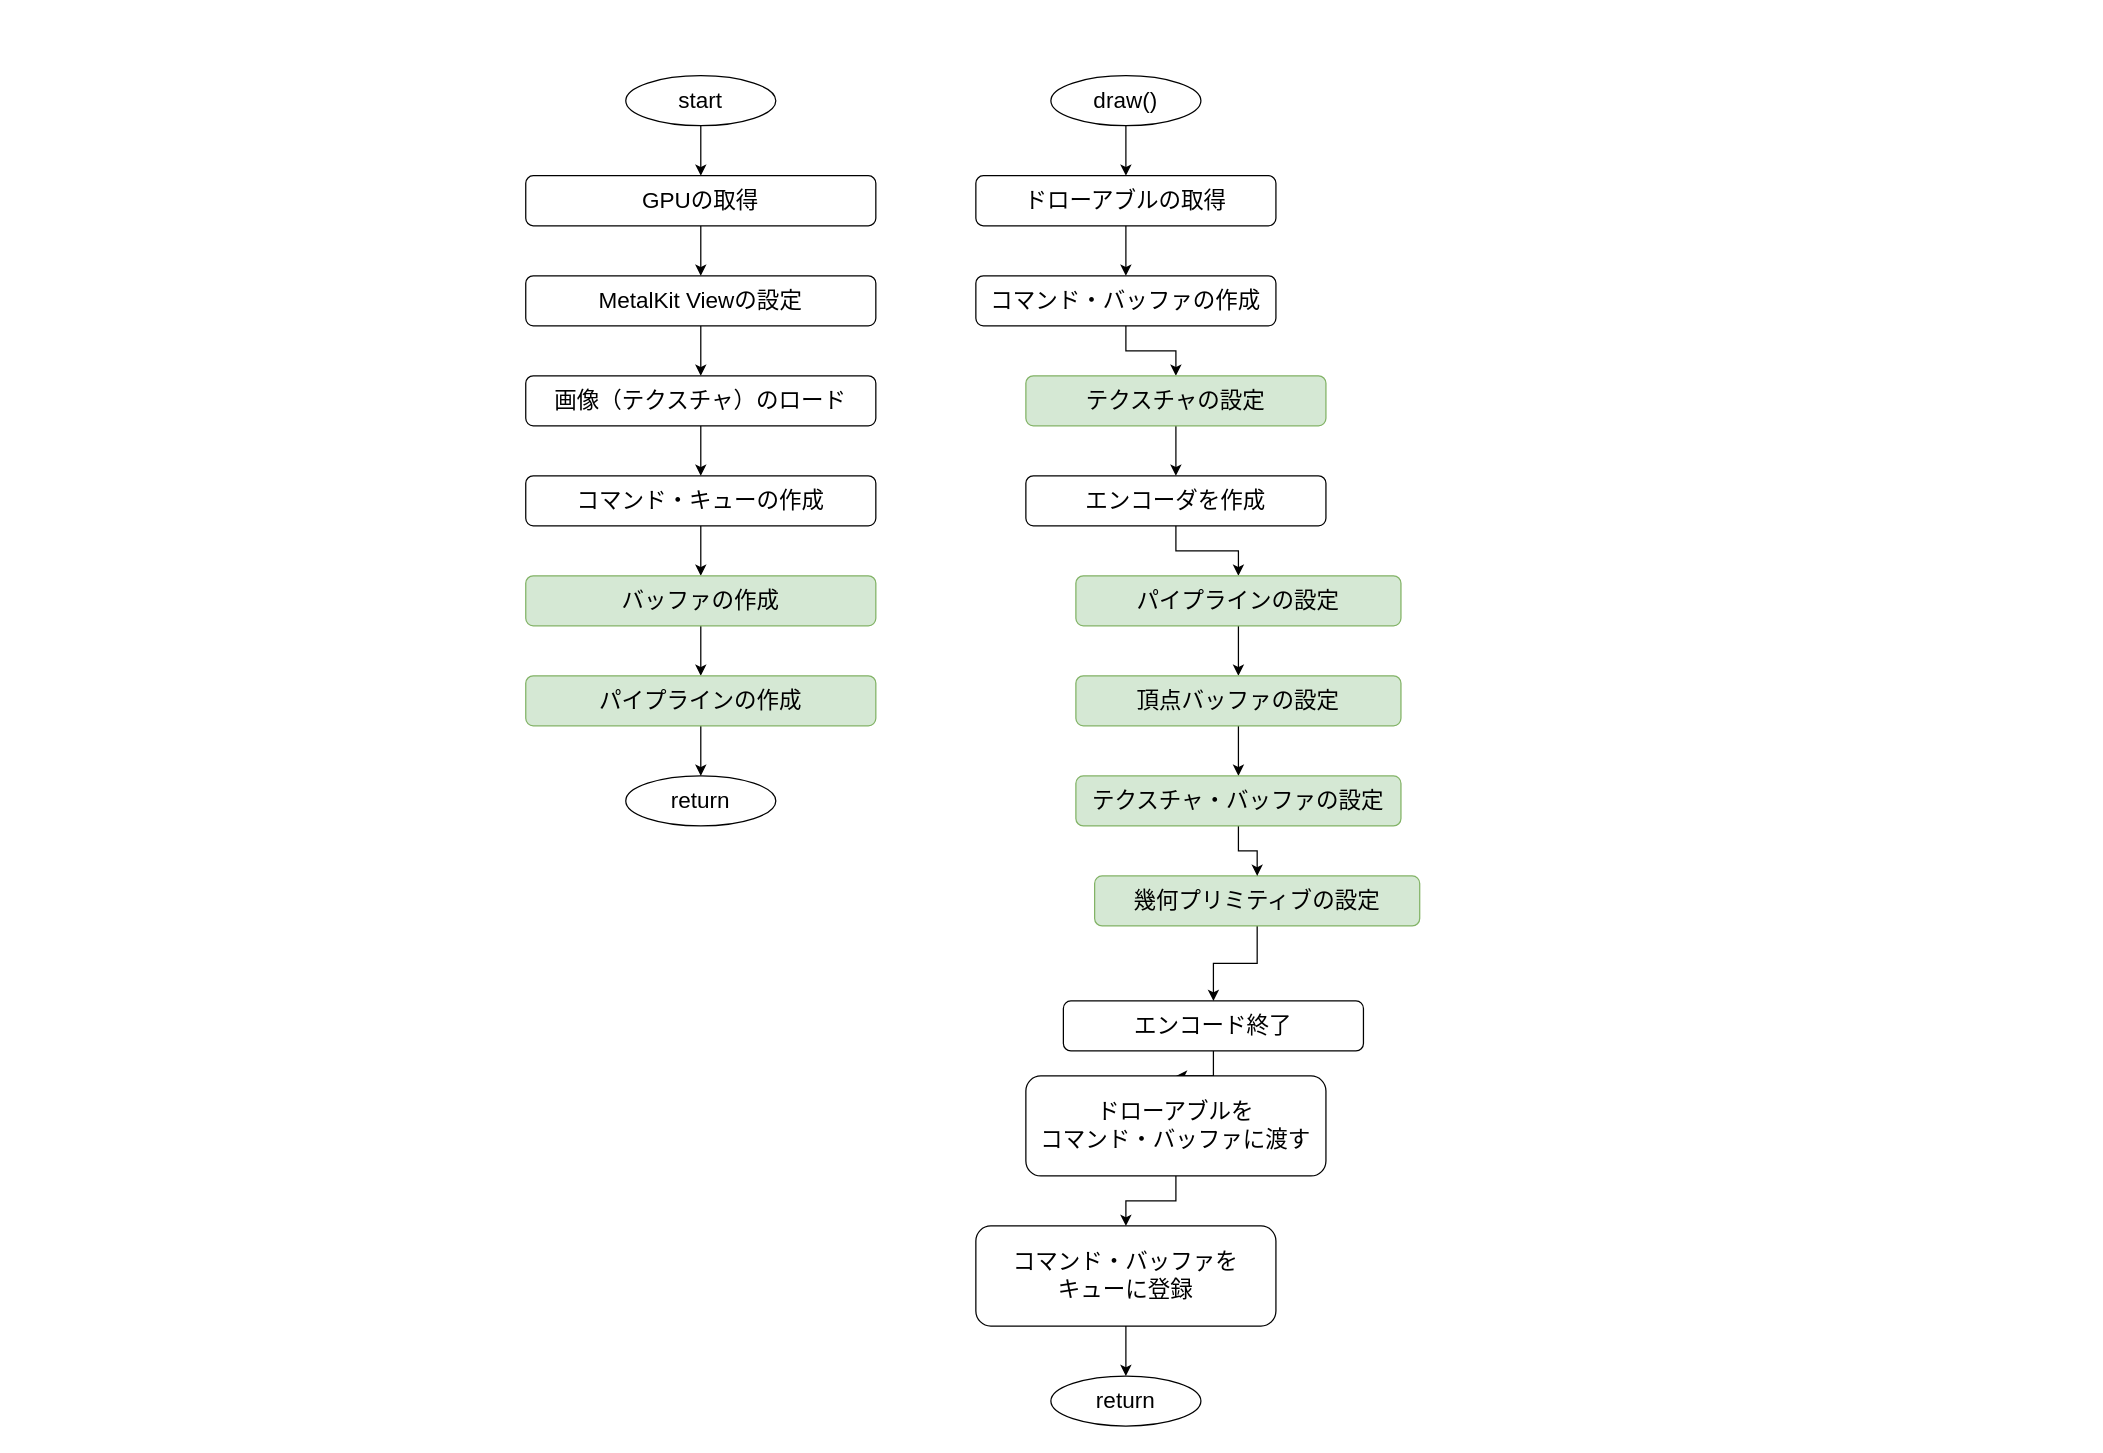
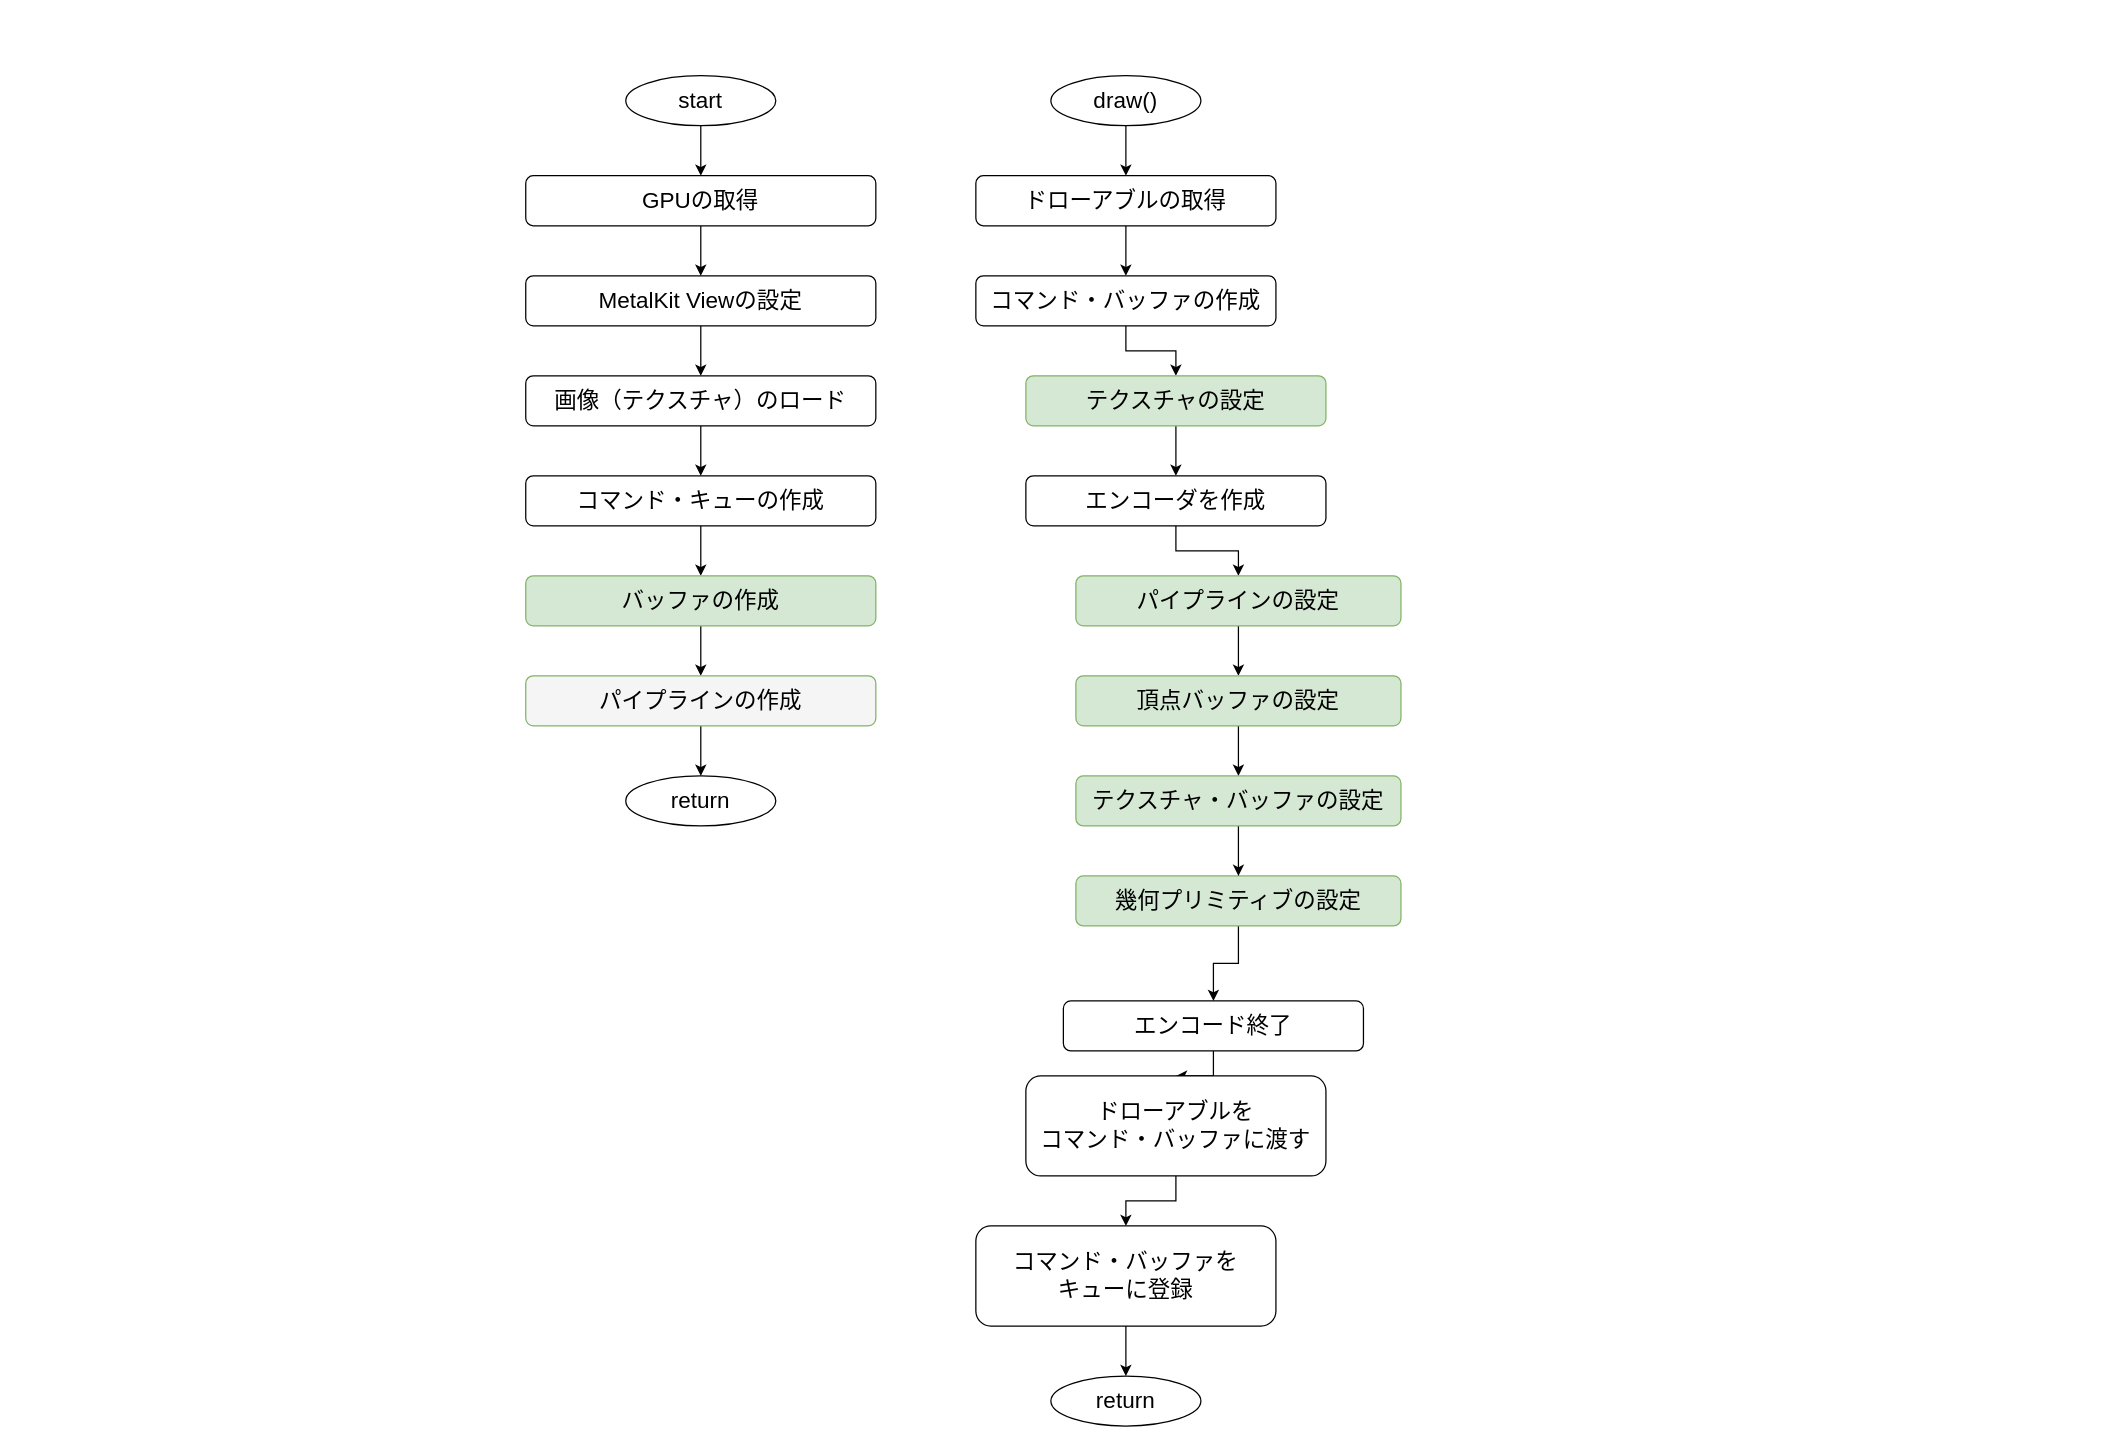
(701, 701) -> (701, 701)
(1257, 901) -> (1238, 901)
